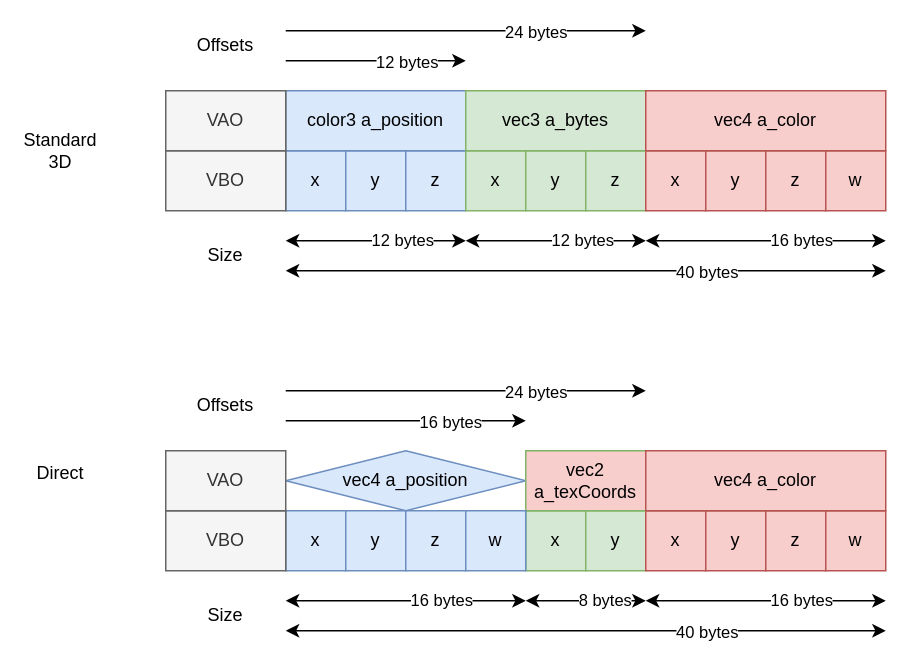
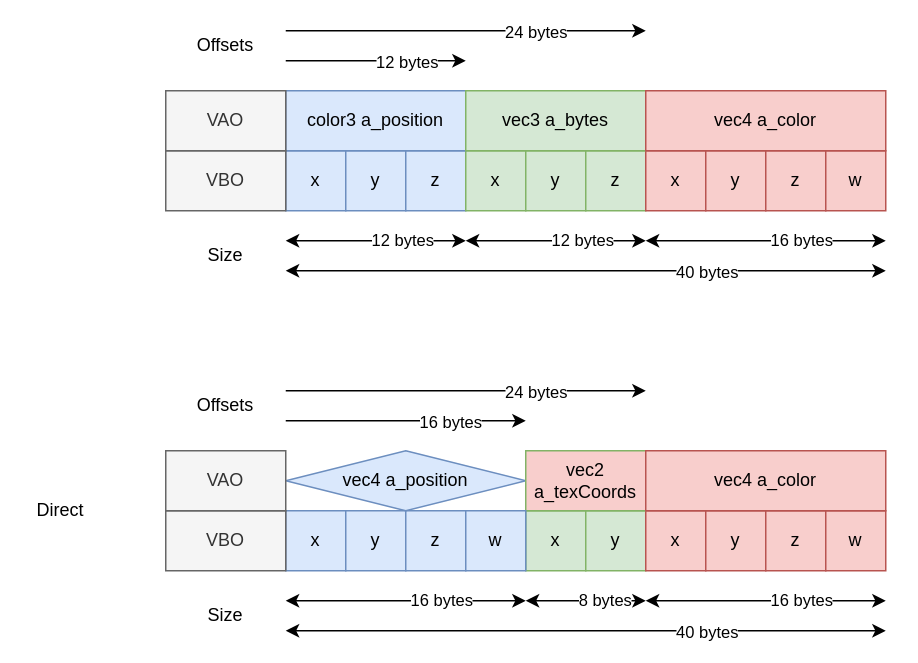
(61, 151) -> none
(61, 473) -> (61, 511)
